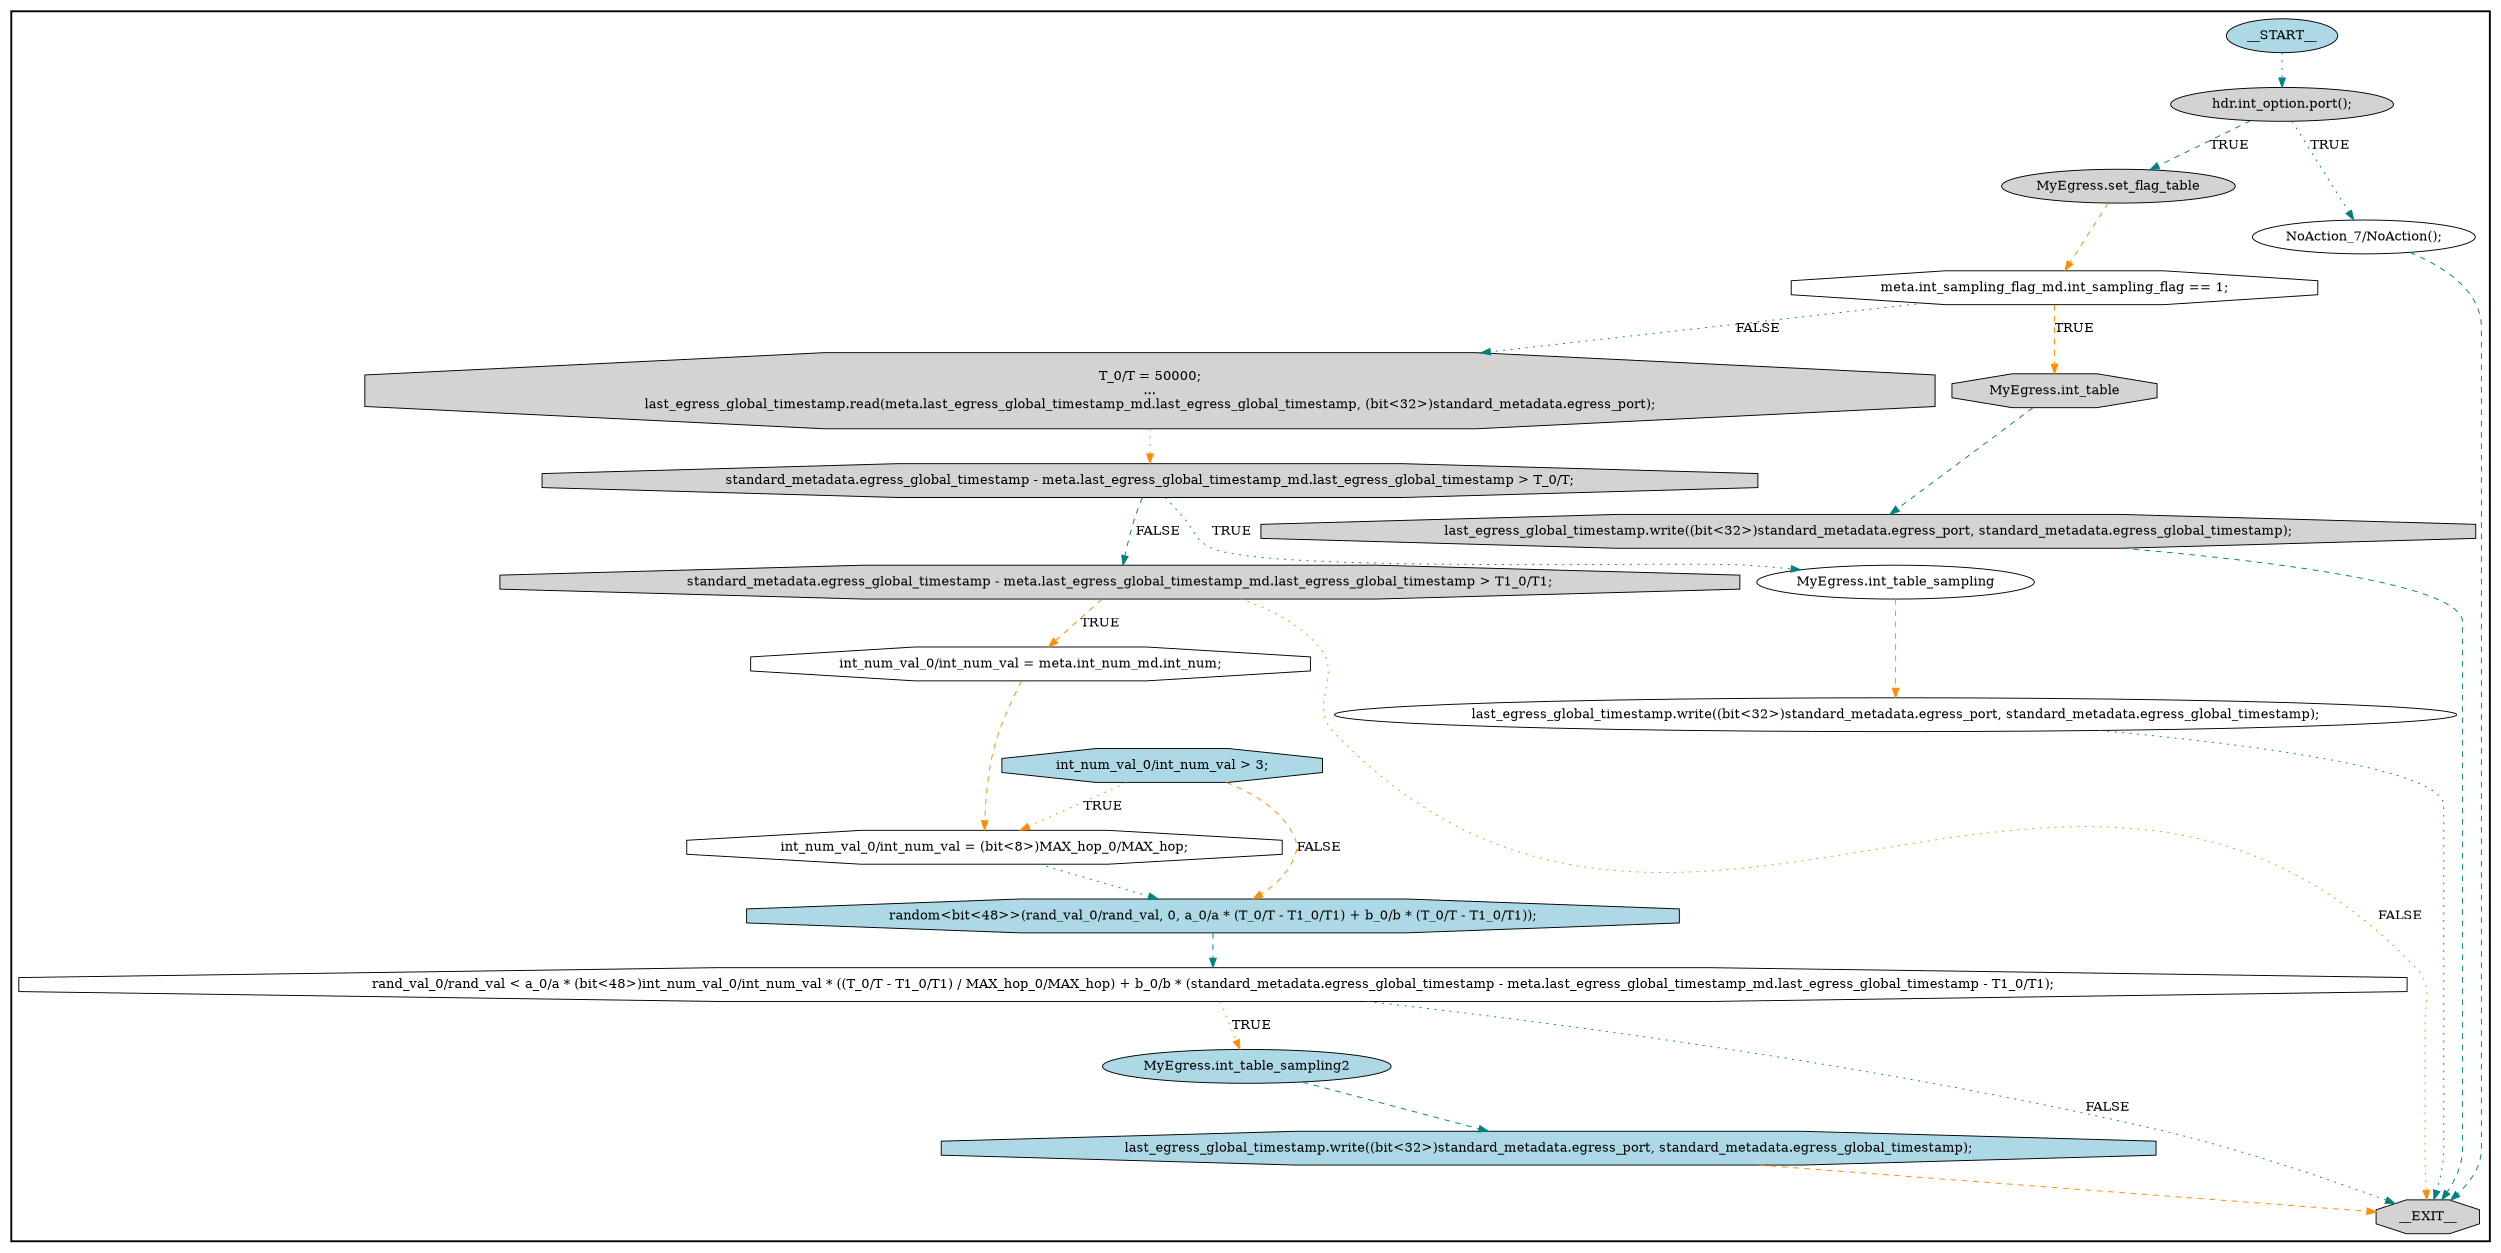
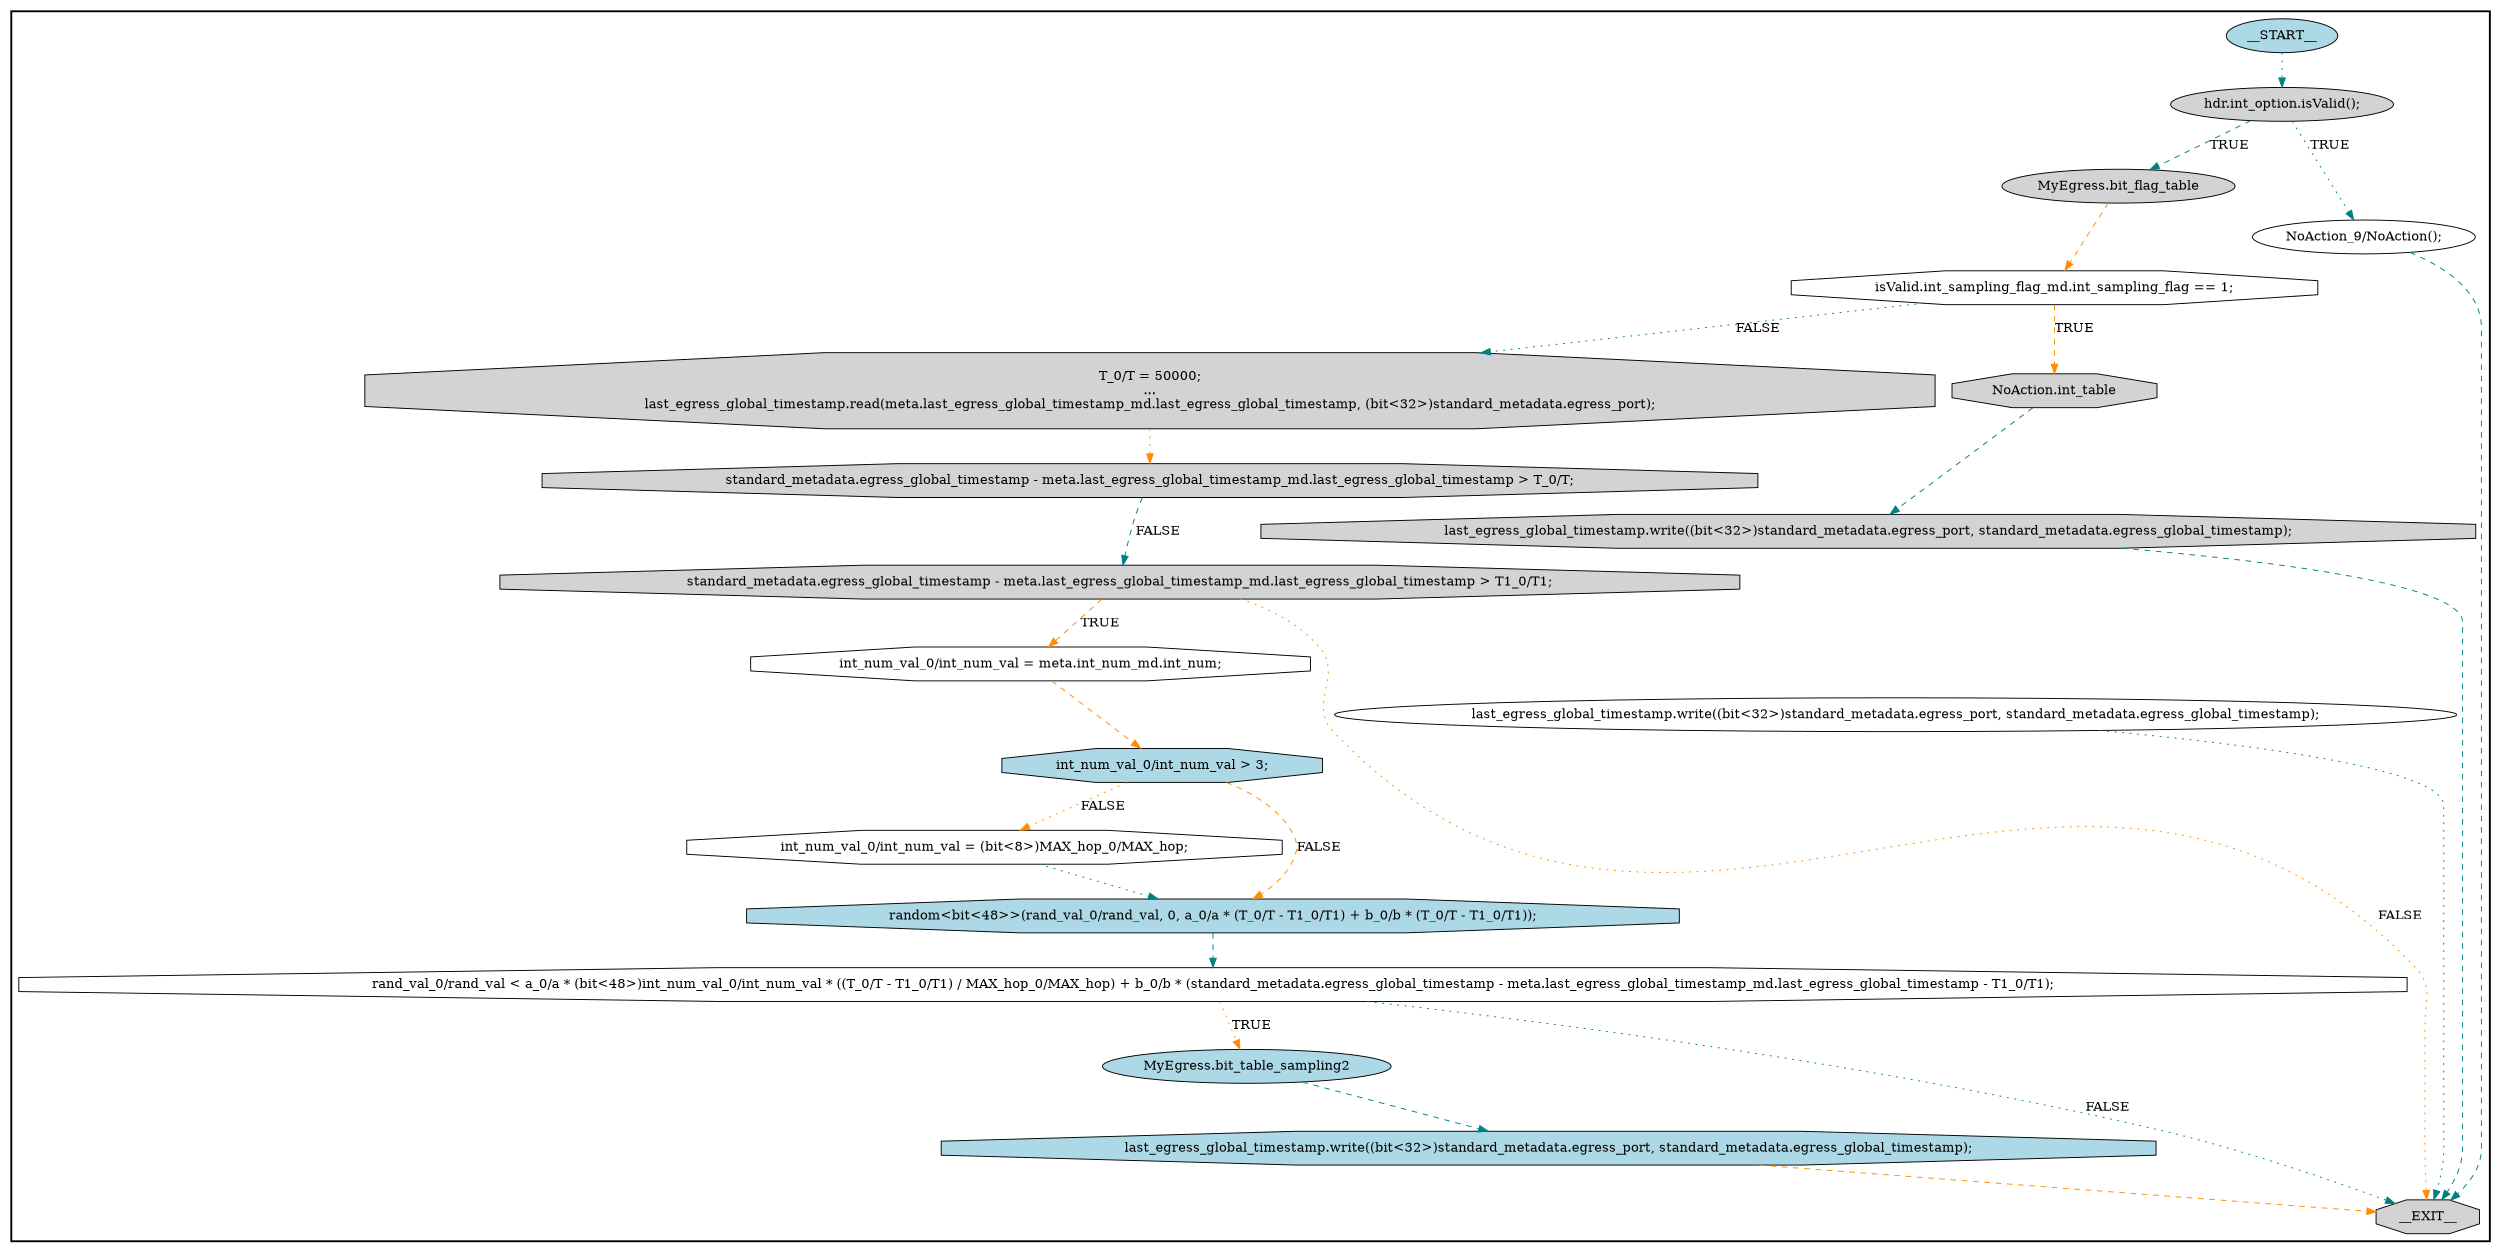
(2282, 104) -> (2282, 104)
(2118, 186) -> (2118, 186)
(2364, 237) -> (2364, 237)
(2055, 288) -> (2055, 288)
(2055, 391) -> (2055, 391)
(1896, 582) -> none
(994, 748) -> (1092, 712)
(1103, 806) -> (1103, 806)
(1247, 1066) -> (1247, 1066)
